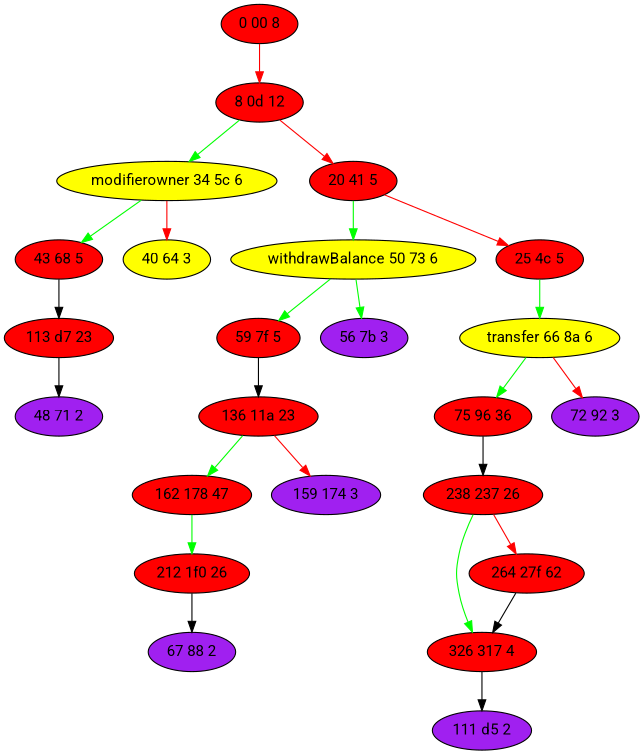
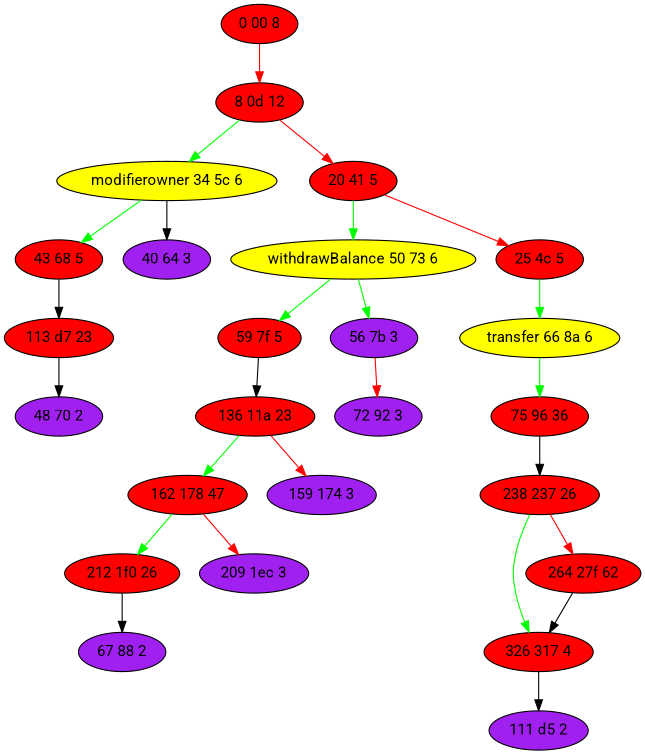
(167, 215) -> (167, 215)
(167, 259) -> (167, 259)
(565, 373) -> (376, 372)
(59, 416) -> (59, 416)
none -> (254, 573)
